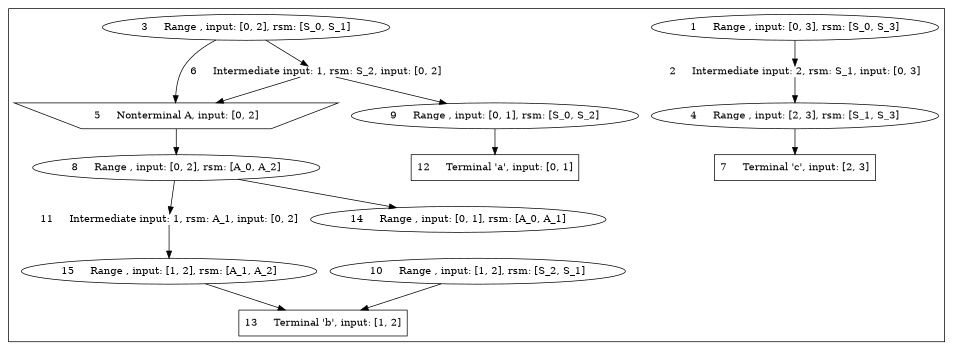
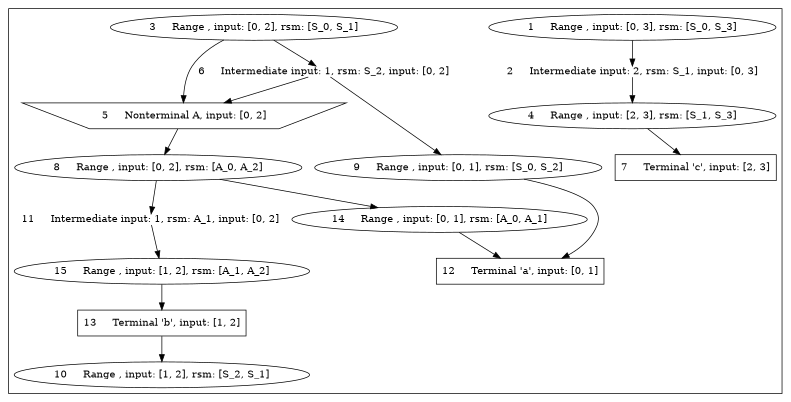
none -> (477, 243)
(405, 296) -> (162, 345)
